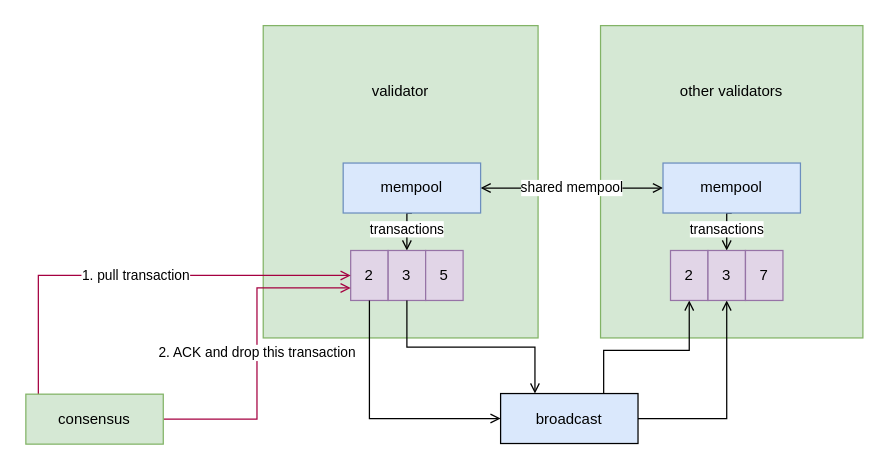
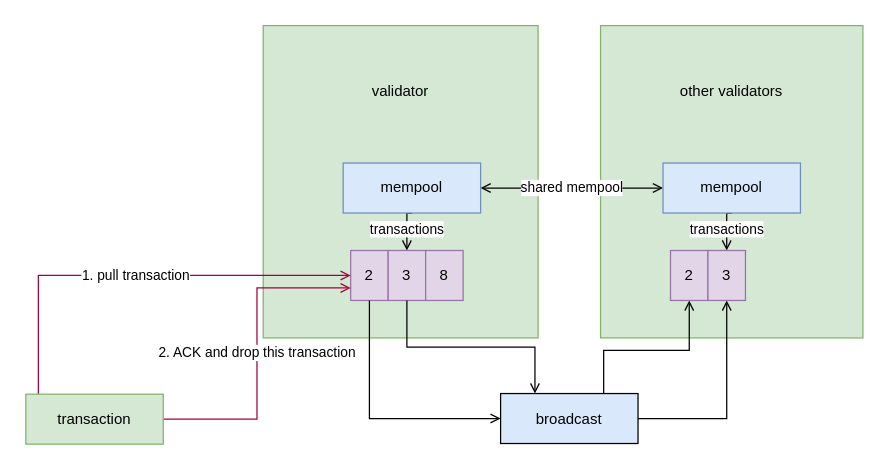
(444, 276) -> (444, 276)
(764, 276) -> none
(94, 419) -> (94, 419)
